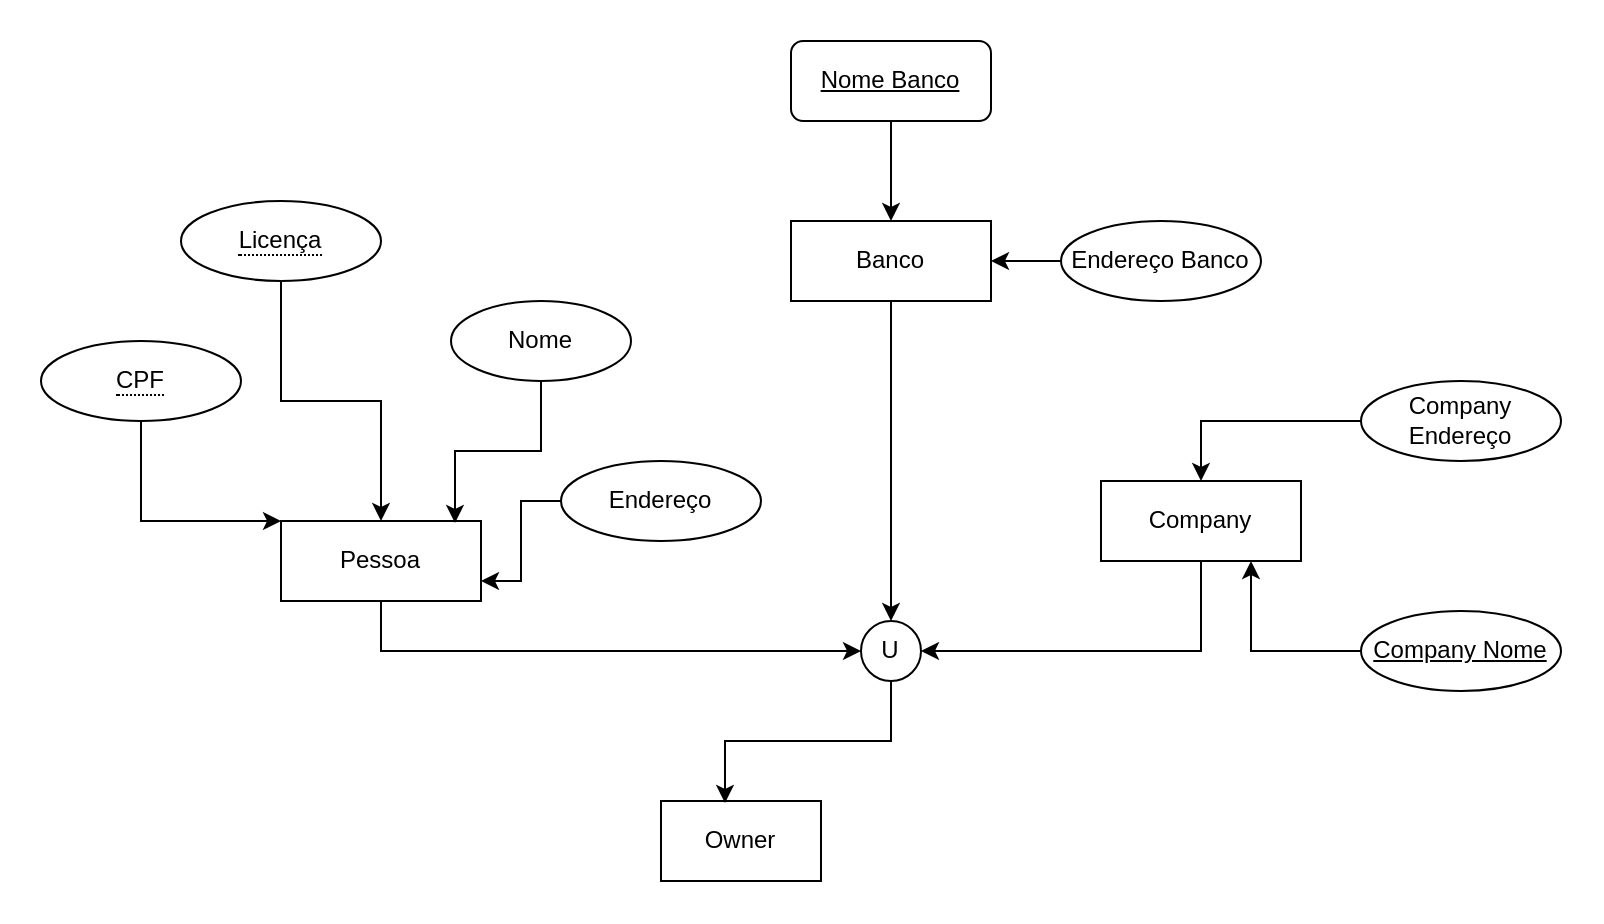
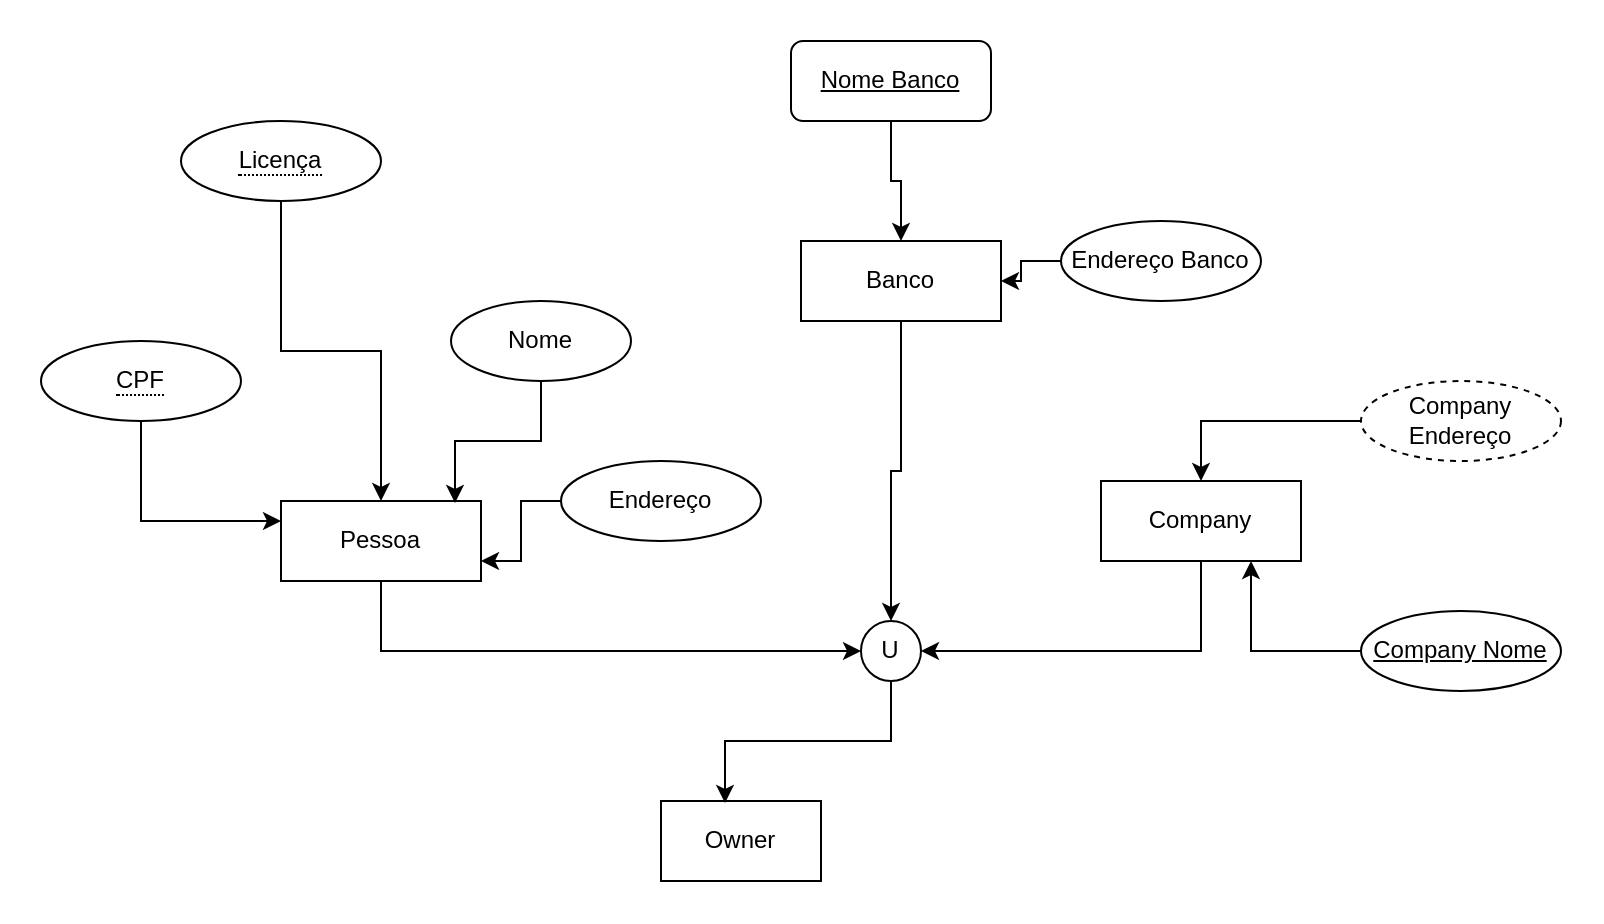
(281, 241) -> (281, 161)
(891, 261) -> (901, 281)
(1461, 421) -> (1461, 421)
(381, 561) -> (381, 541)
